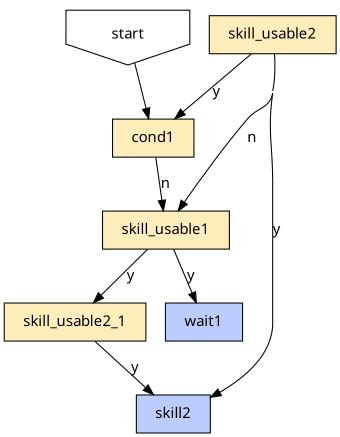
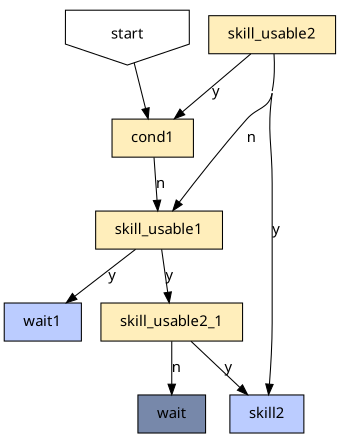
none -> (172, 414)
